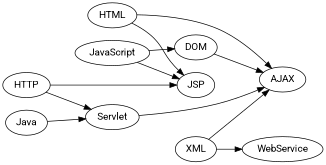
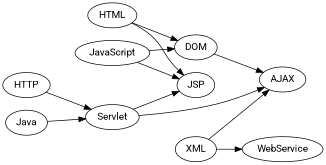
(207, 25) -> (152, 30)
(110, 85) -> (153, 102)
